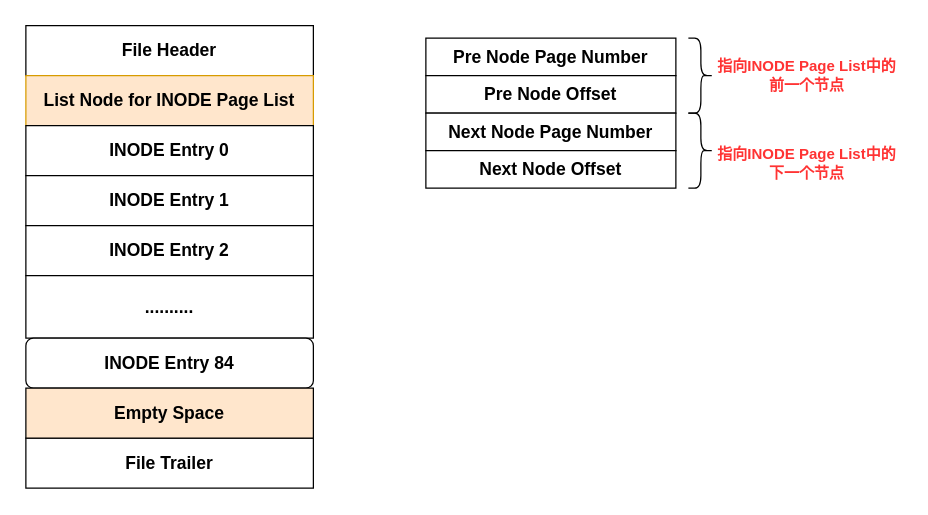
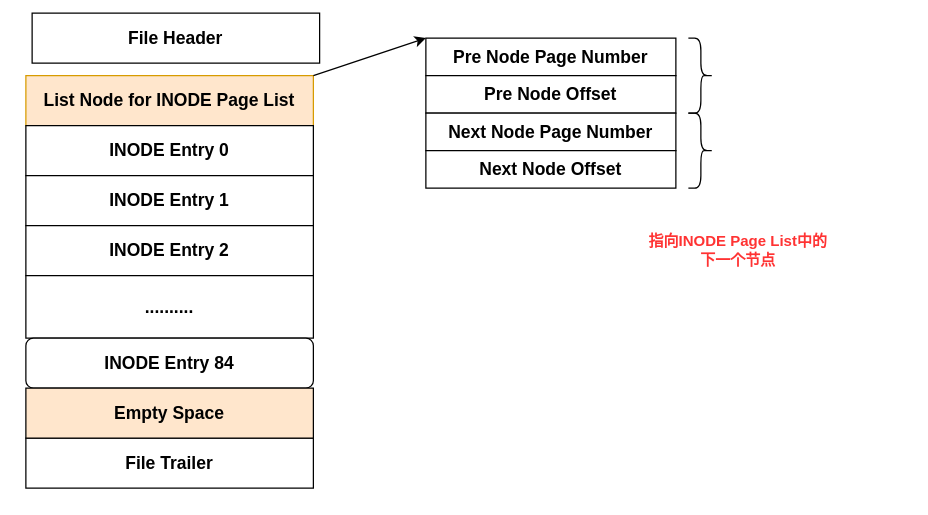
(169, 51) -> (176, 38)
none -> (366, 58)
(807, 76) -> none
(807, 163) -> (738, 251)
